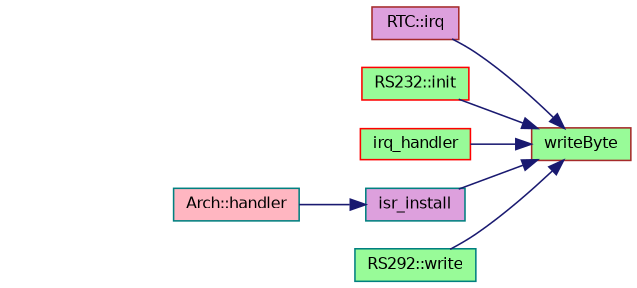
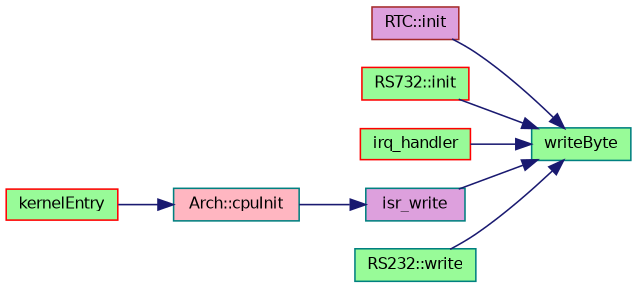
(415, 23) -> (415, 23)
(415, 84) -> (415, 84)
(581, 144) -> (581, 144)
none -> (62, 205)
(236, 205) -> (236, 205)
(415, 205) -> (415, 205)
(415, 265) -> (415, 265)
